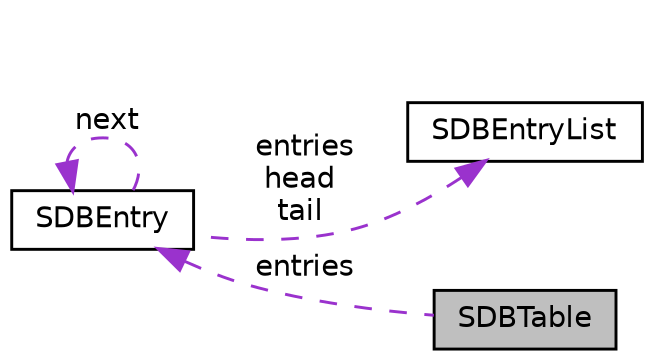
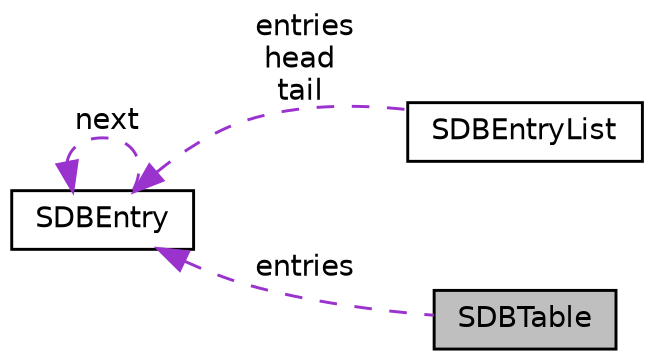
(334, 233) -> (274, 113)
